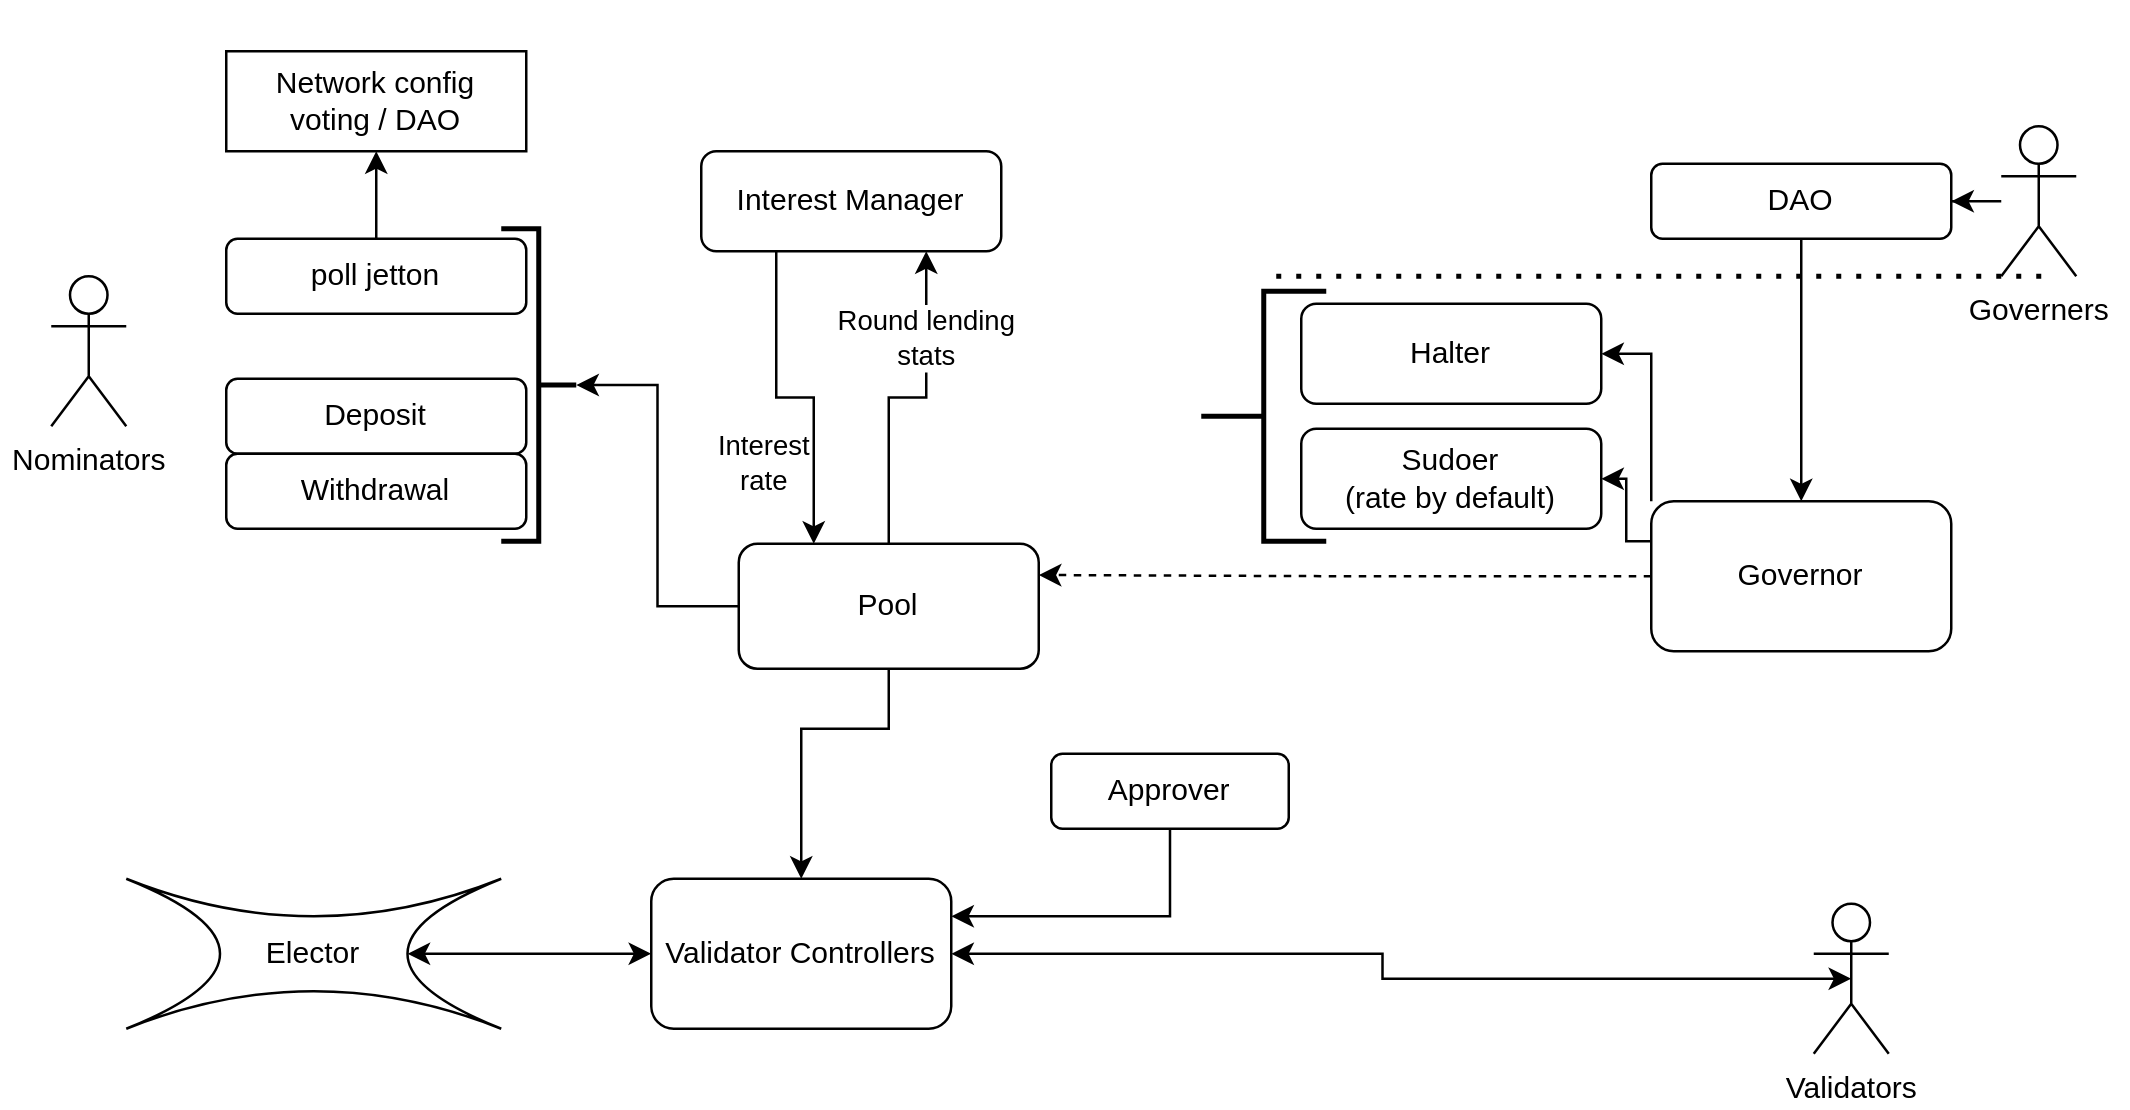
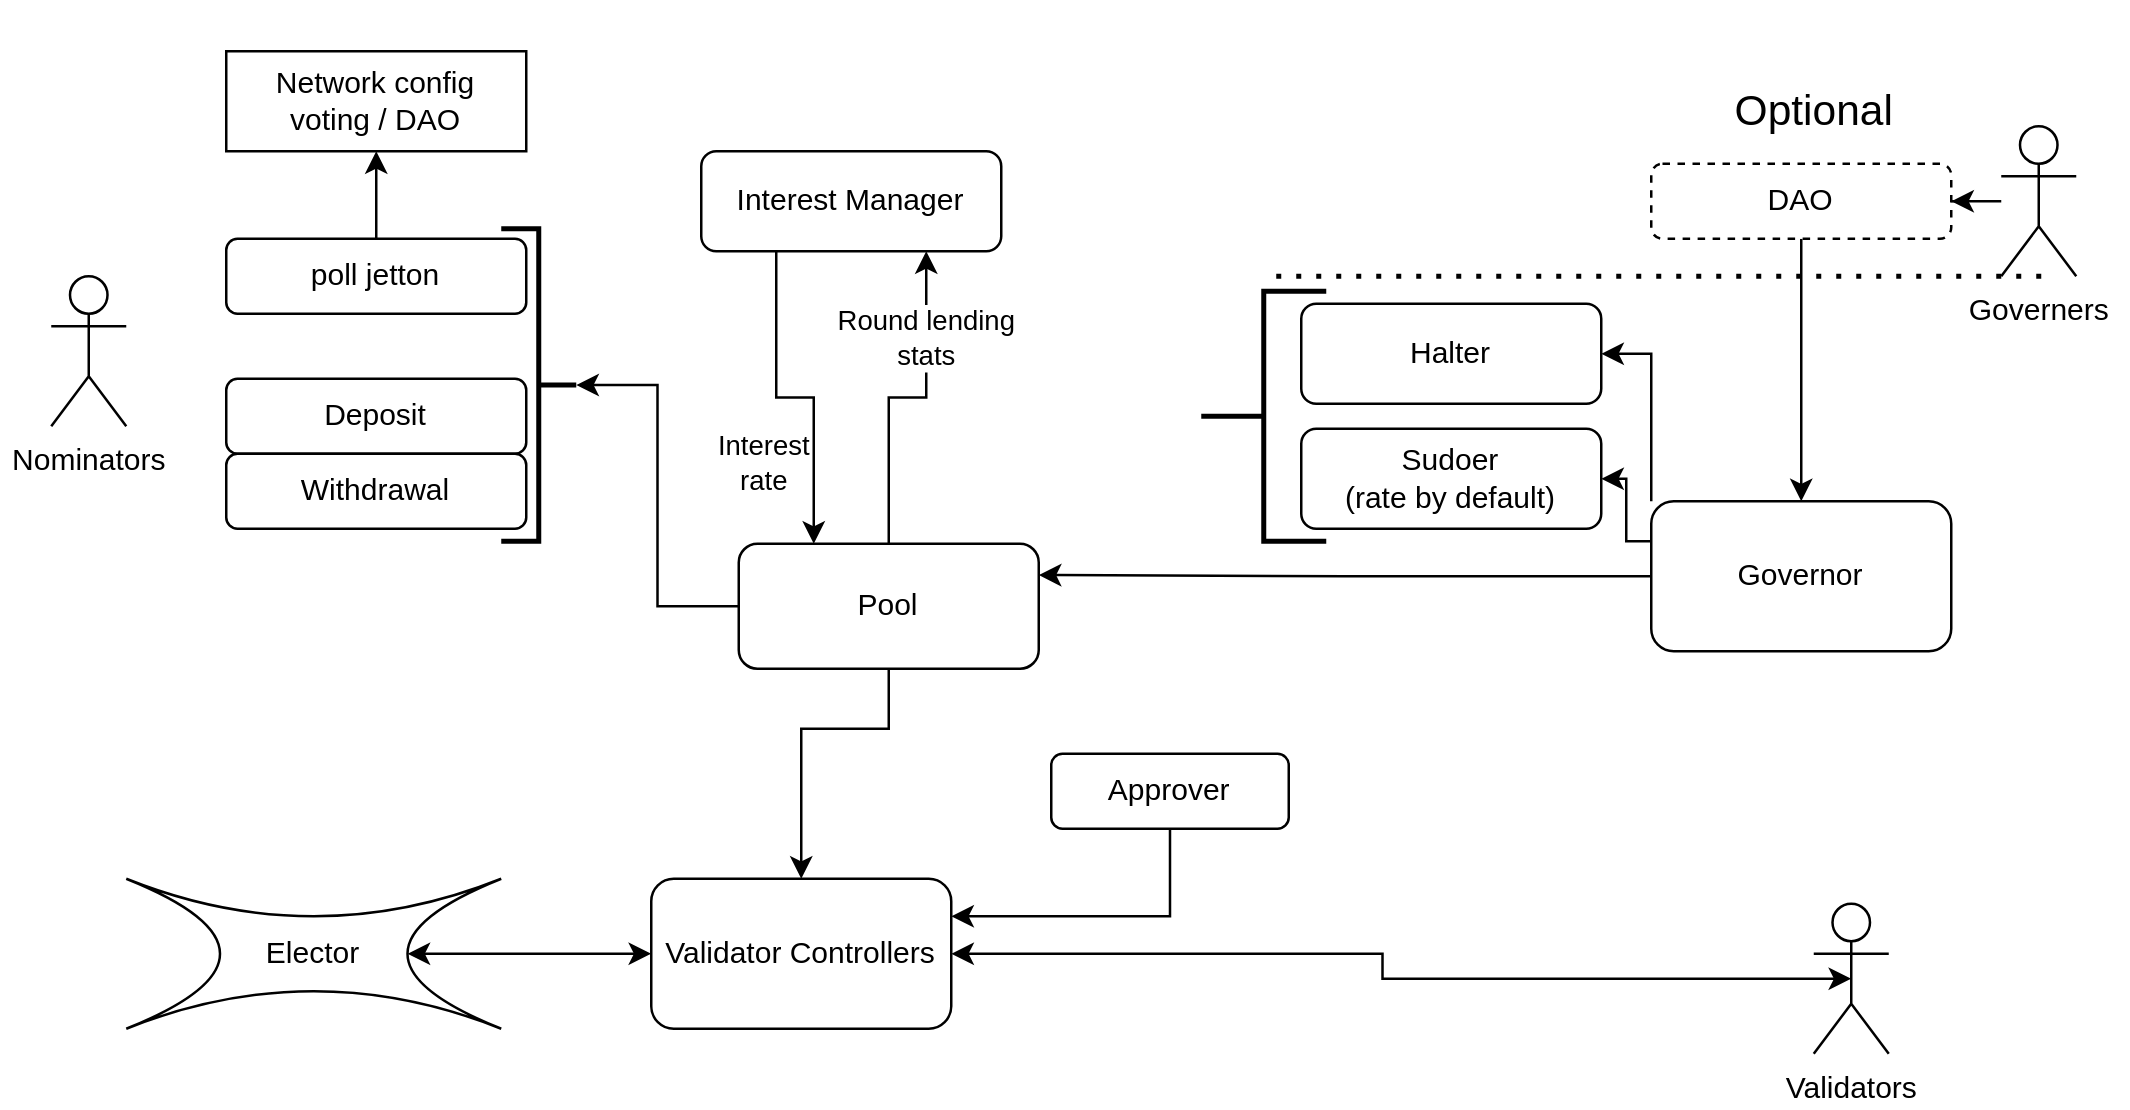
none -> (1814, 114)
(1801, 201) -> (1801, 201)
(1350, 576) -> (1350, 576)
